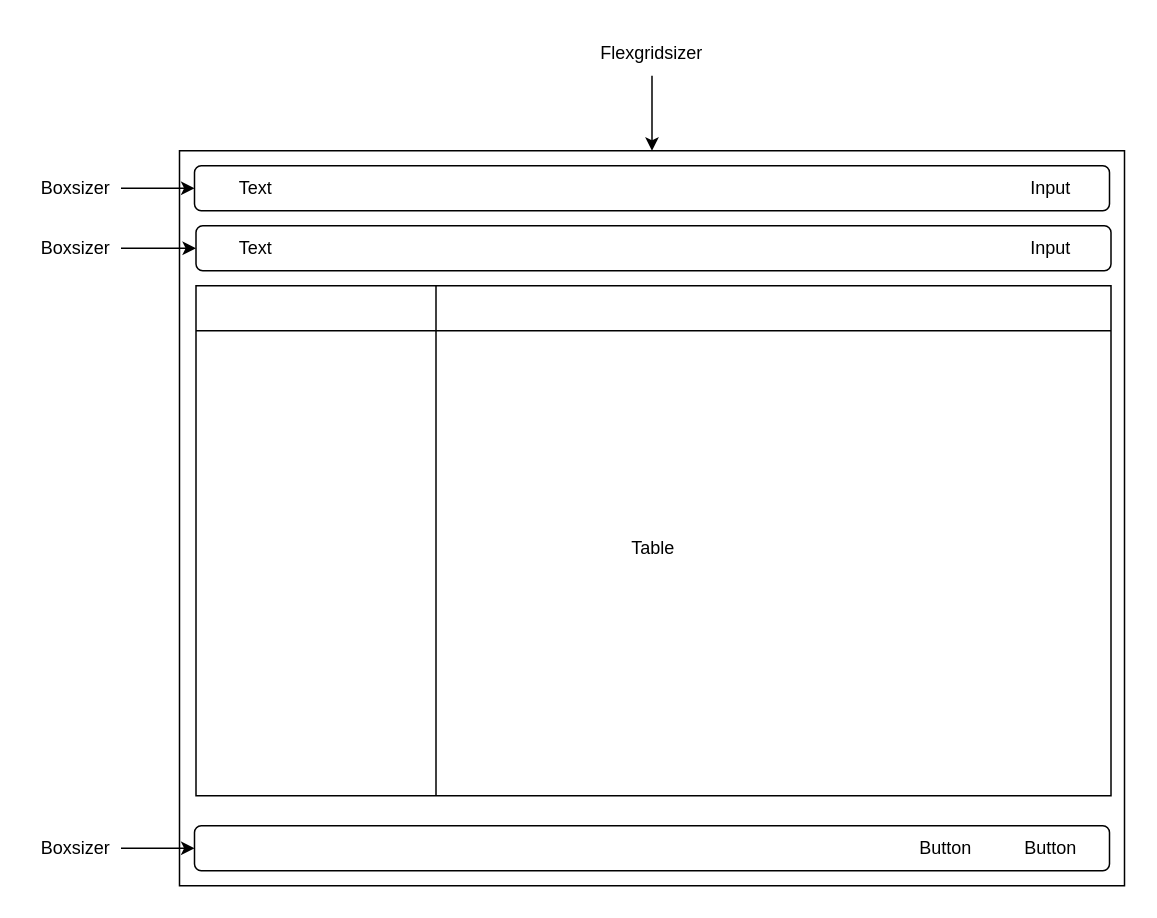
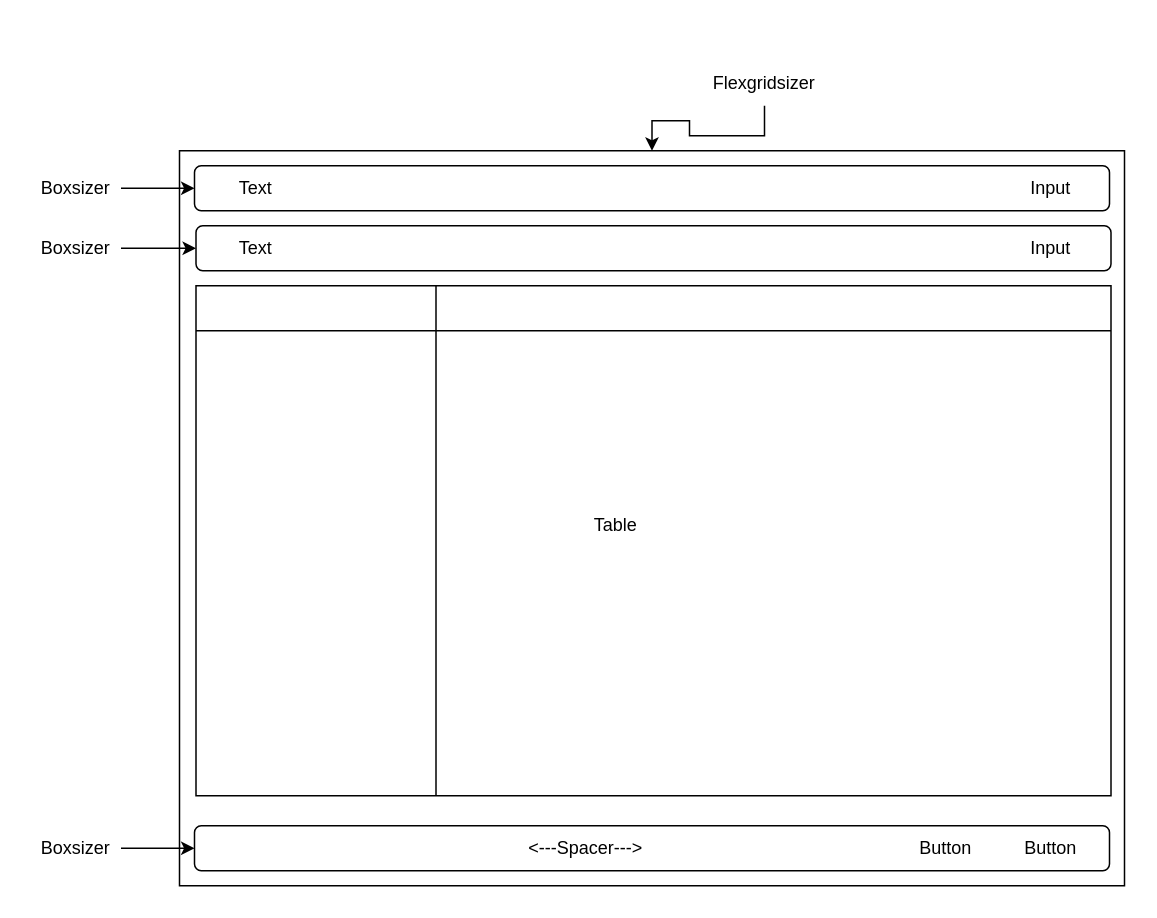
(652, 53) -> (764, 83)
(653, 548) -> (616, 526)
none -> (586, 848)
